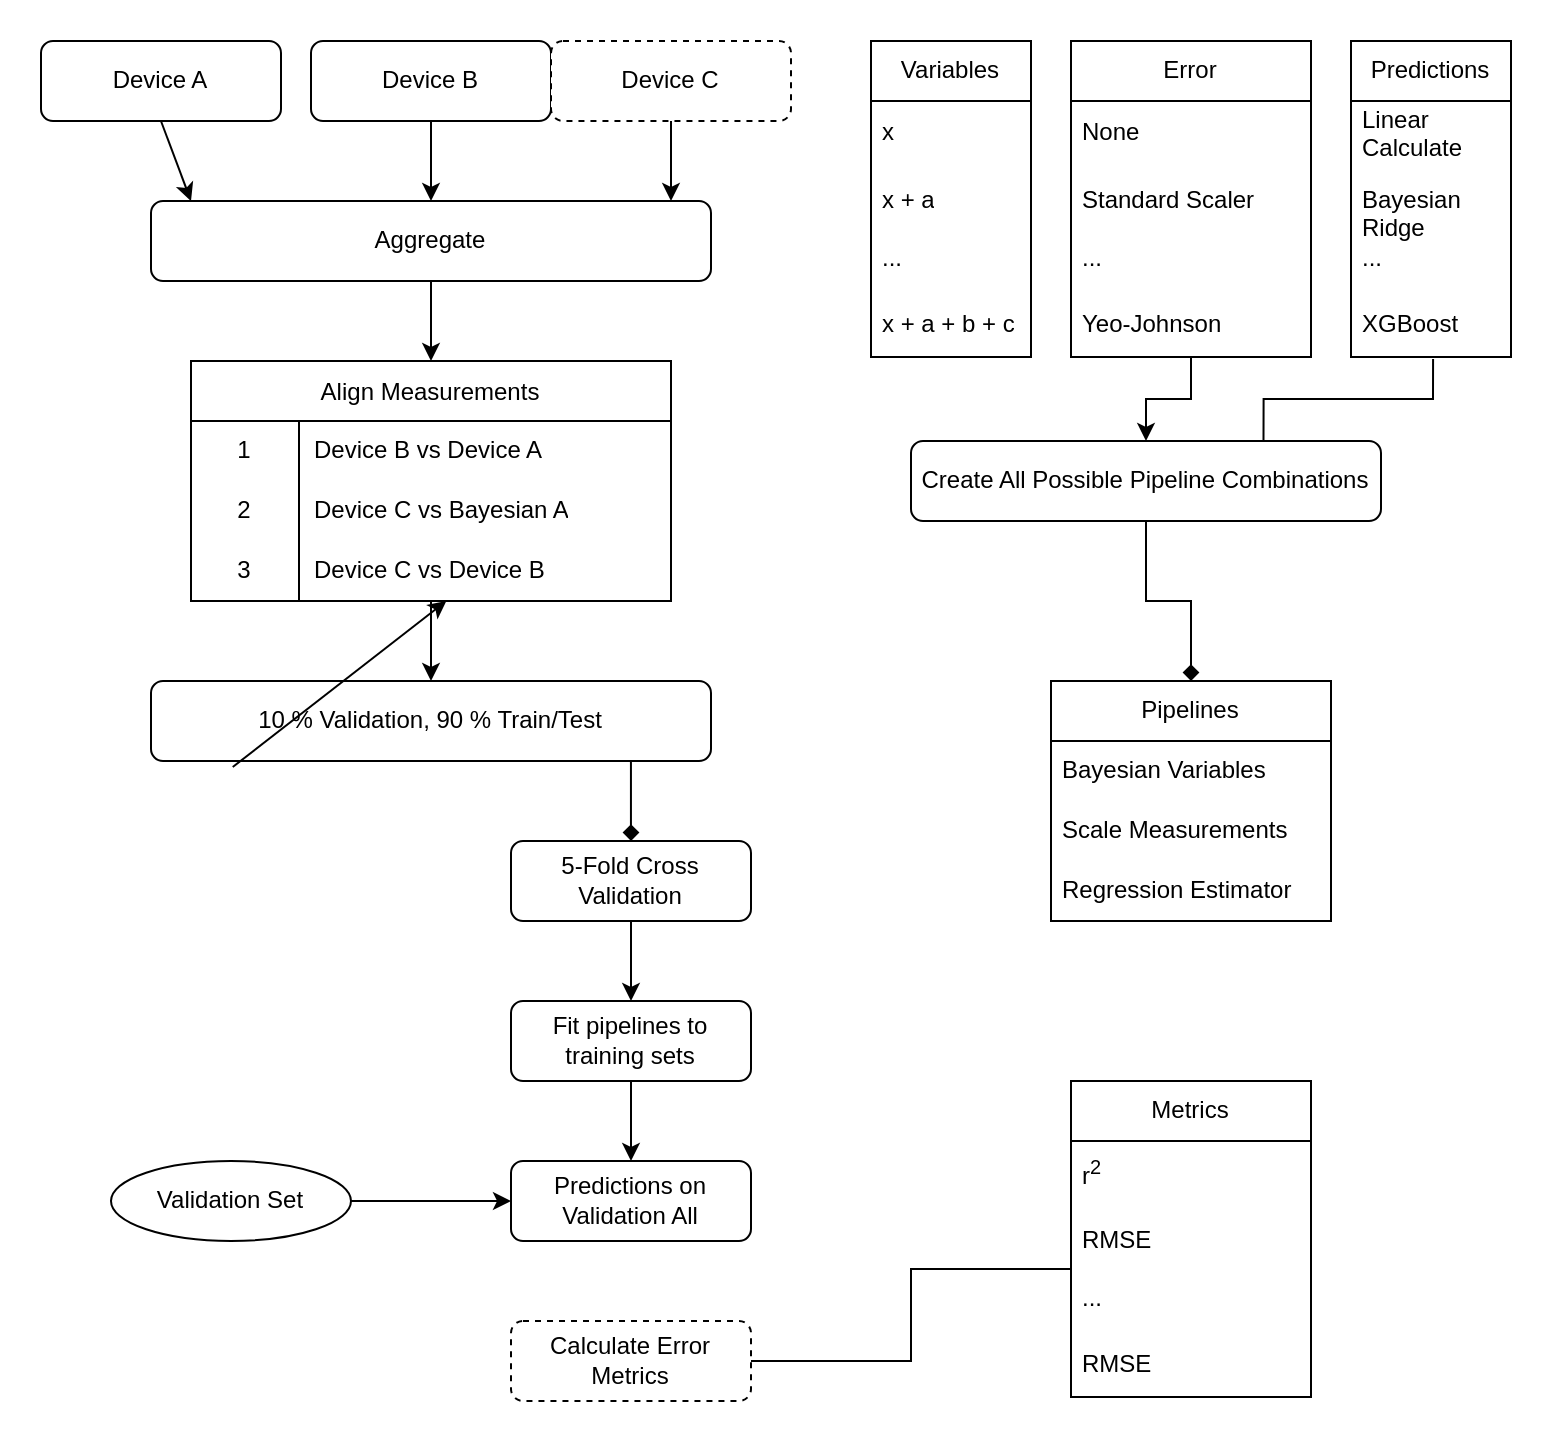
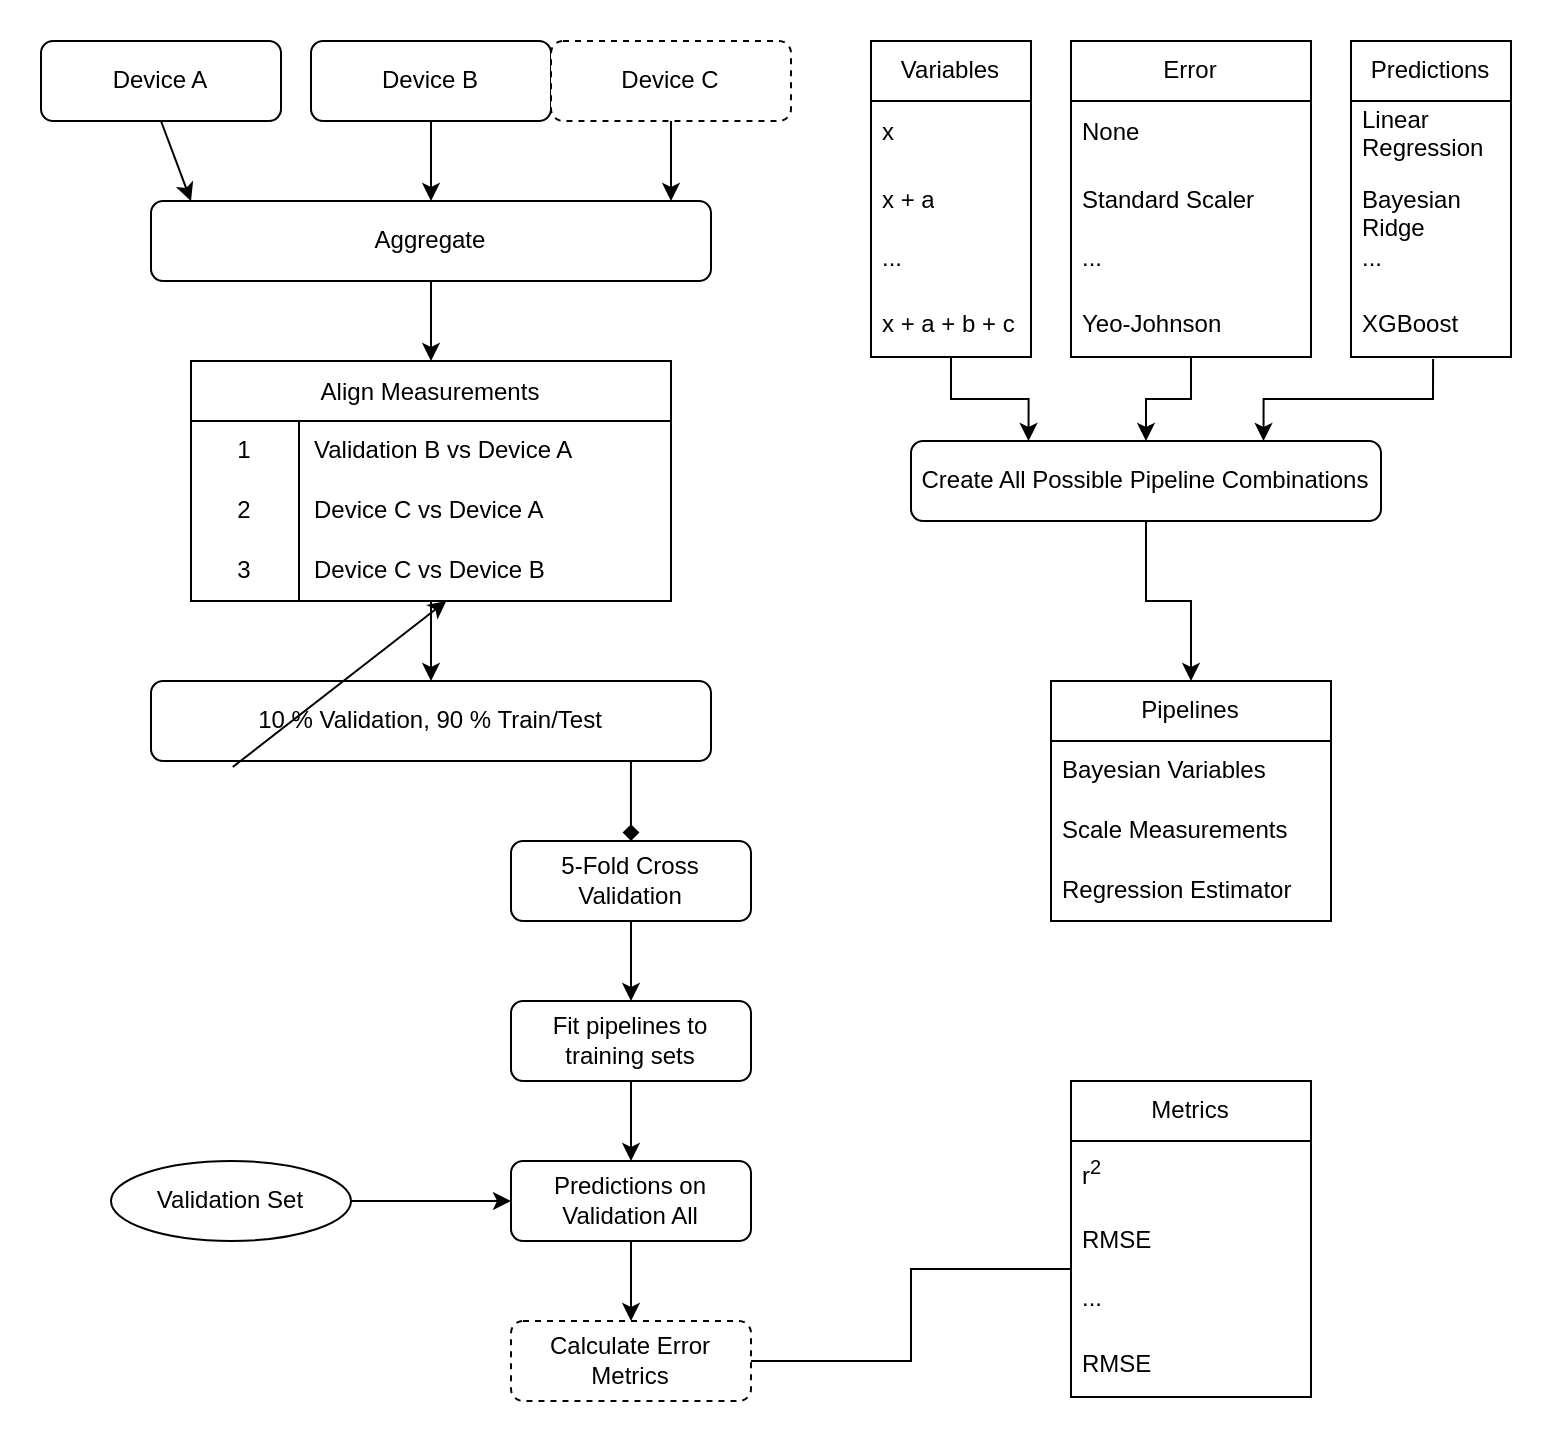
(1433, 133) -> (1433, 133)
none -> (985, 399)
(1264, 431) -> (1264, 426)
(431, 451) -> (451, 451)
(444, 511) -> (431, 511)
(1191, 665) -> (1191, 666)
none -> (631, 1274)
